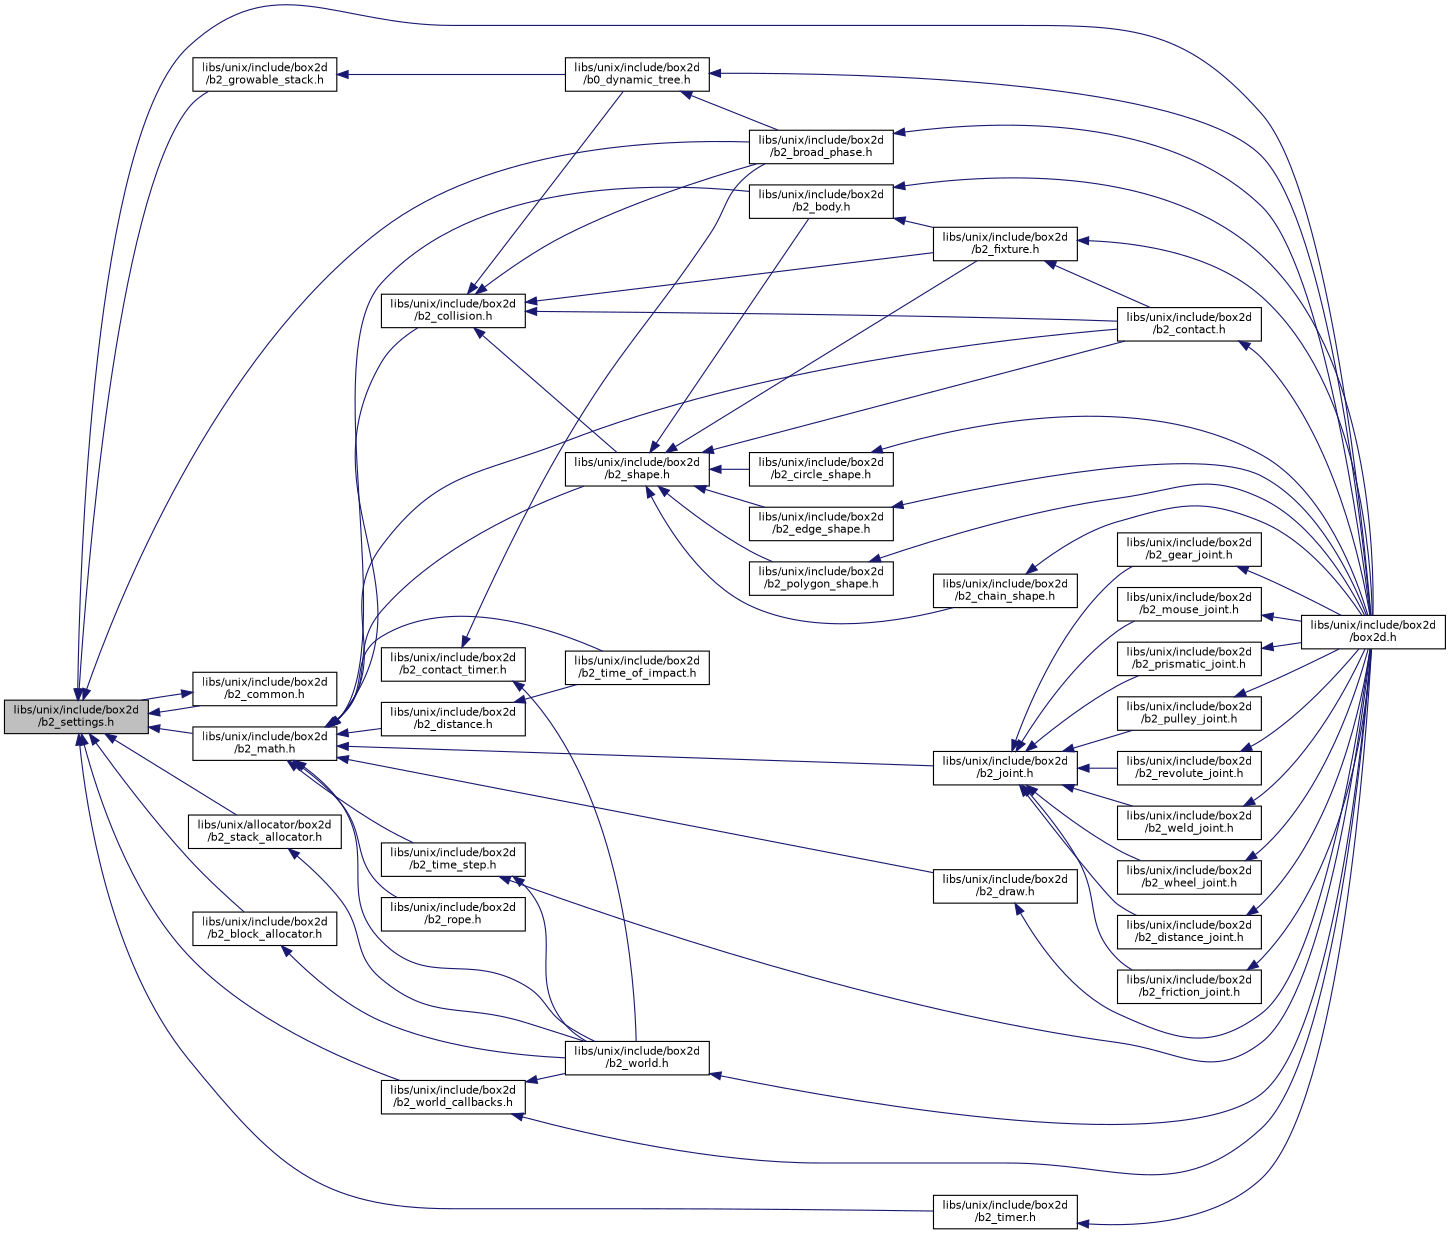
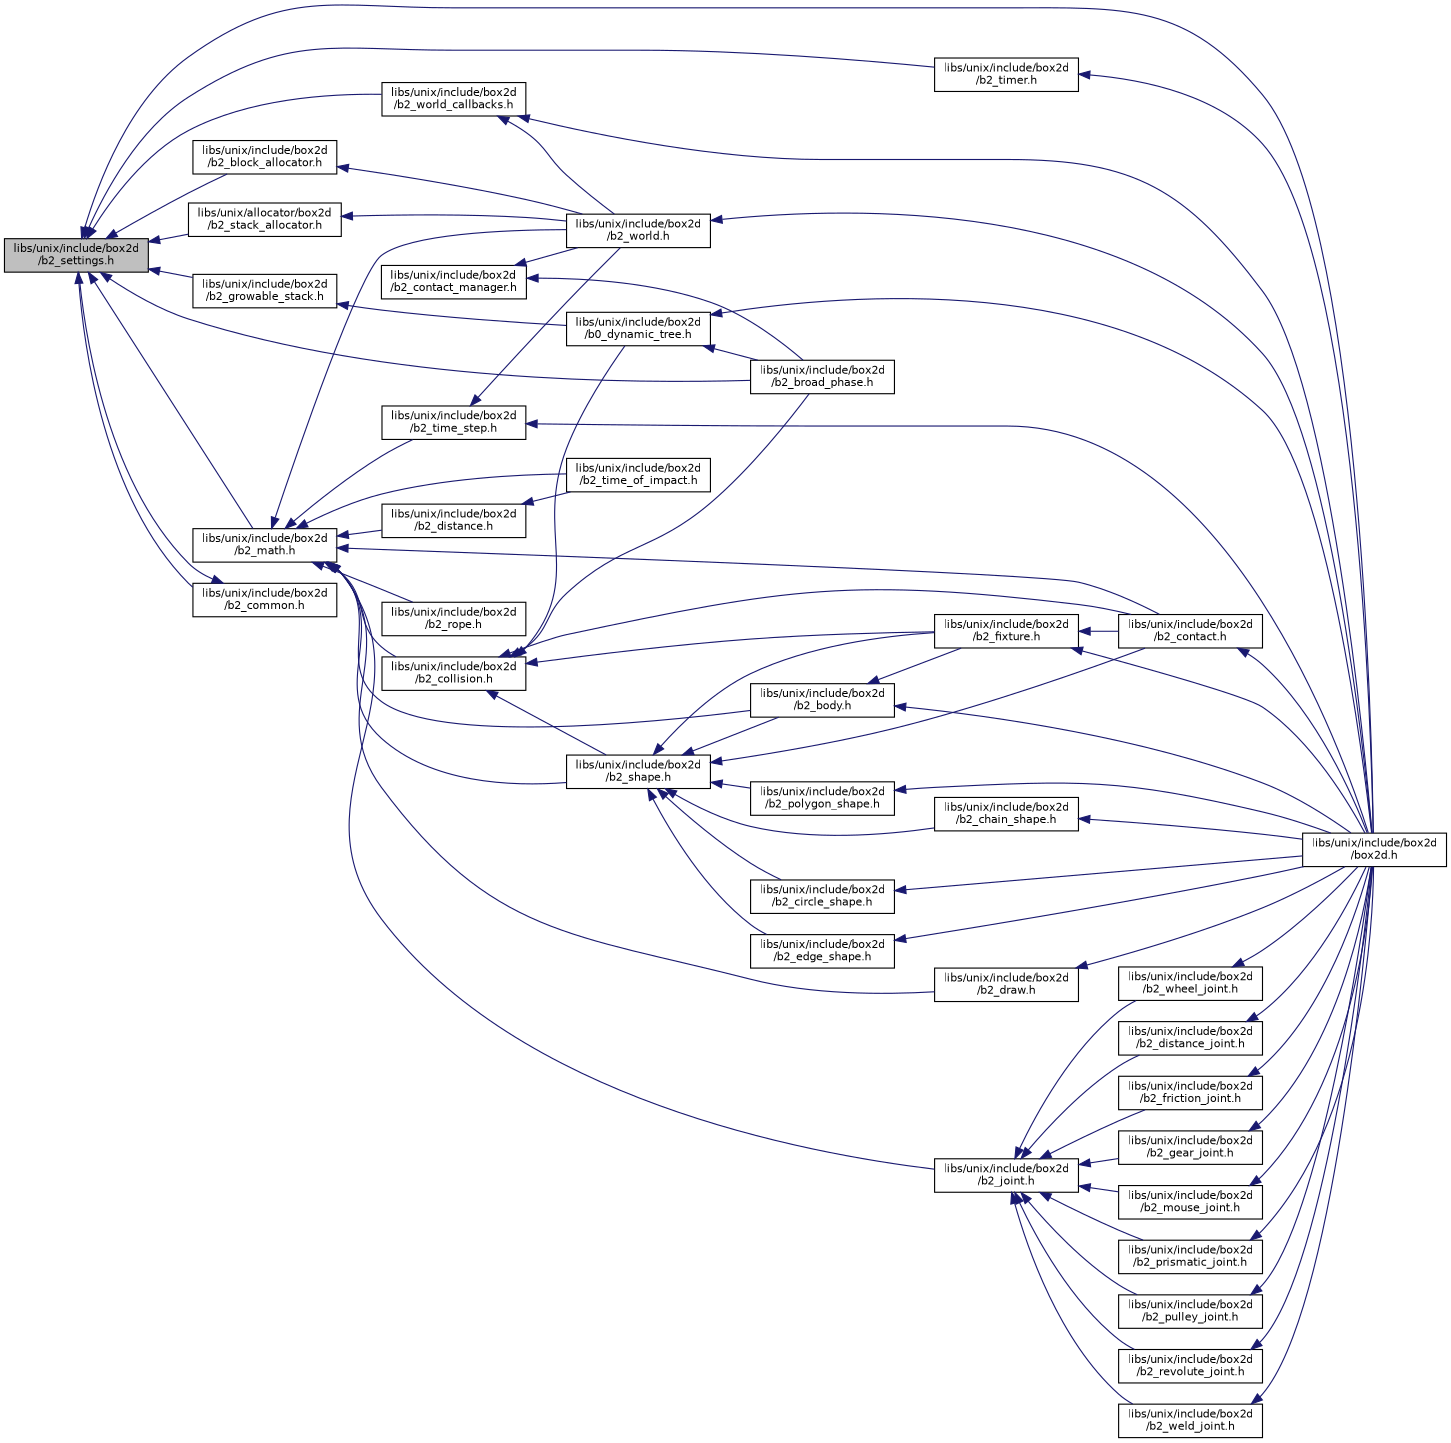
(1276, 227) -> none
(453, 664) -> (454, 282)
